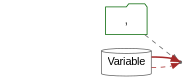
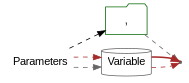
none -> (40, 62)
